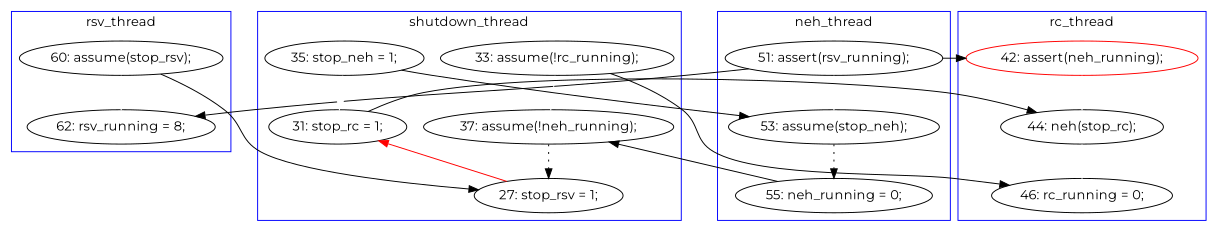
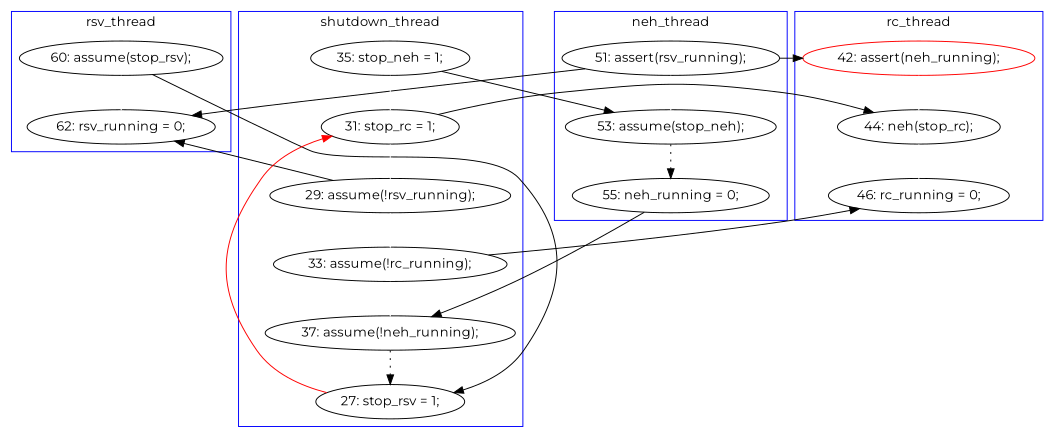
(121, 127) -> (121, 127)
none -> (390, 196)
